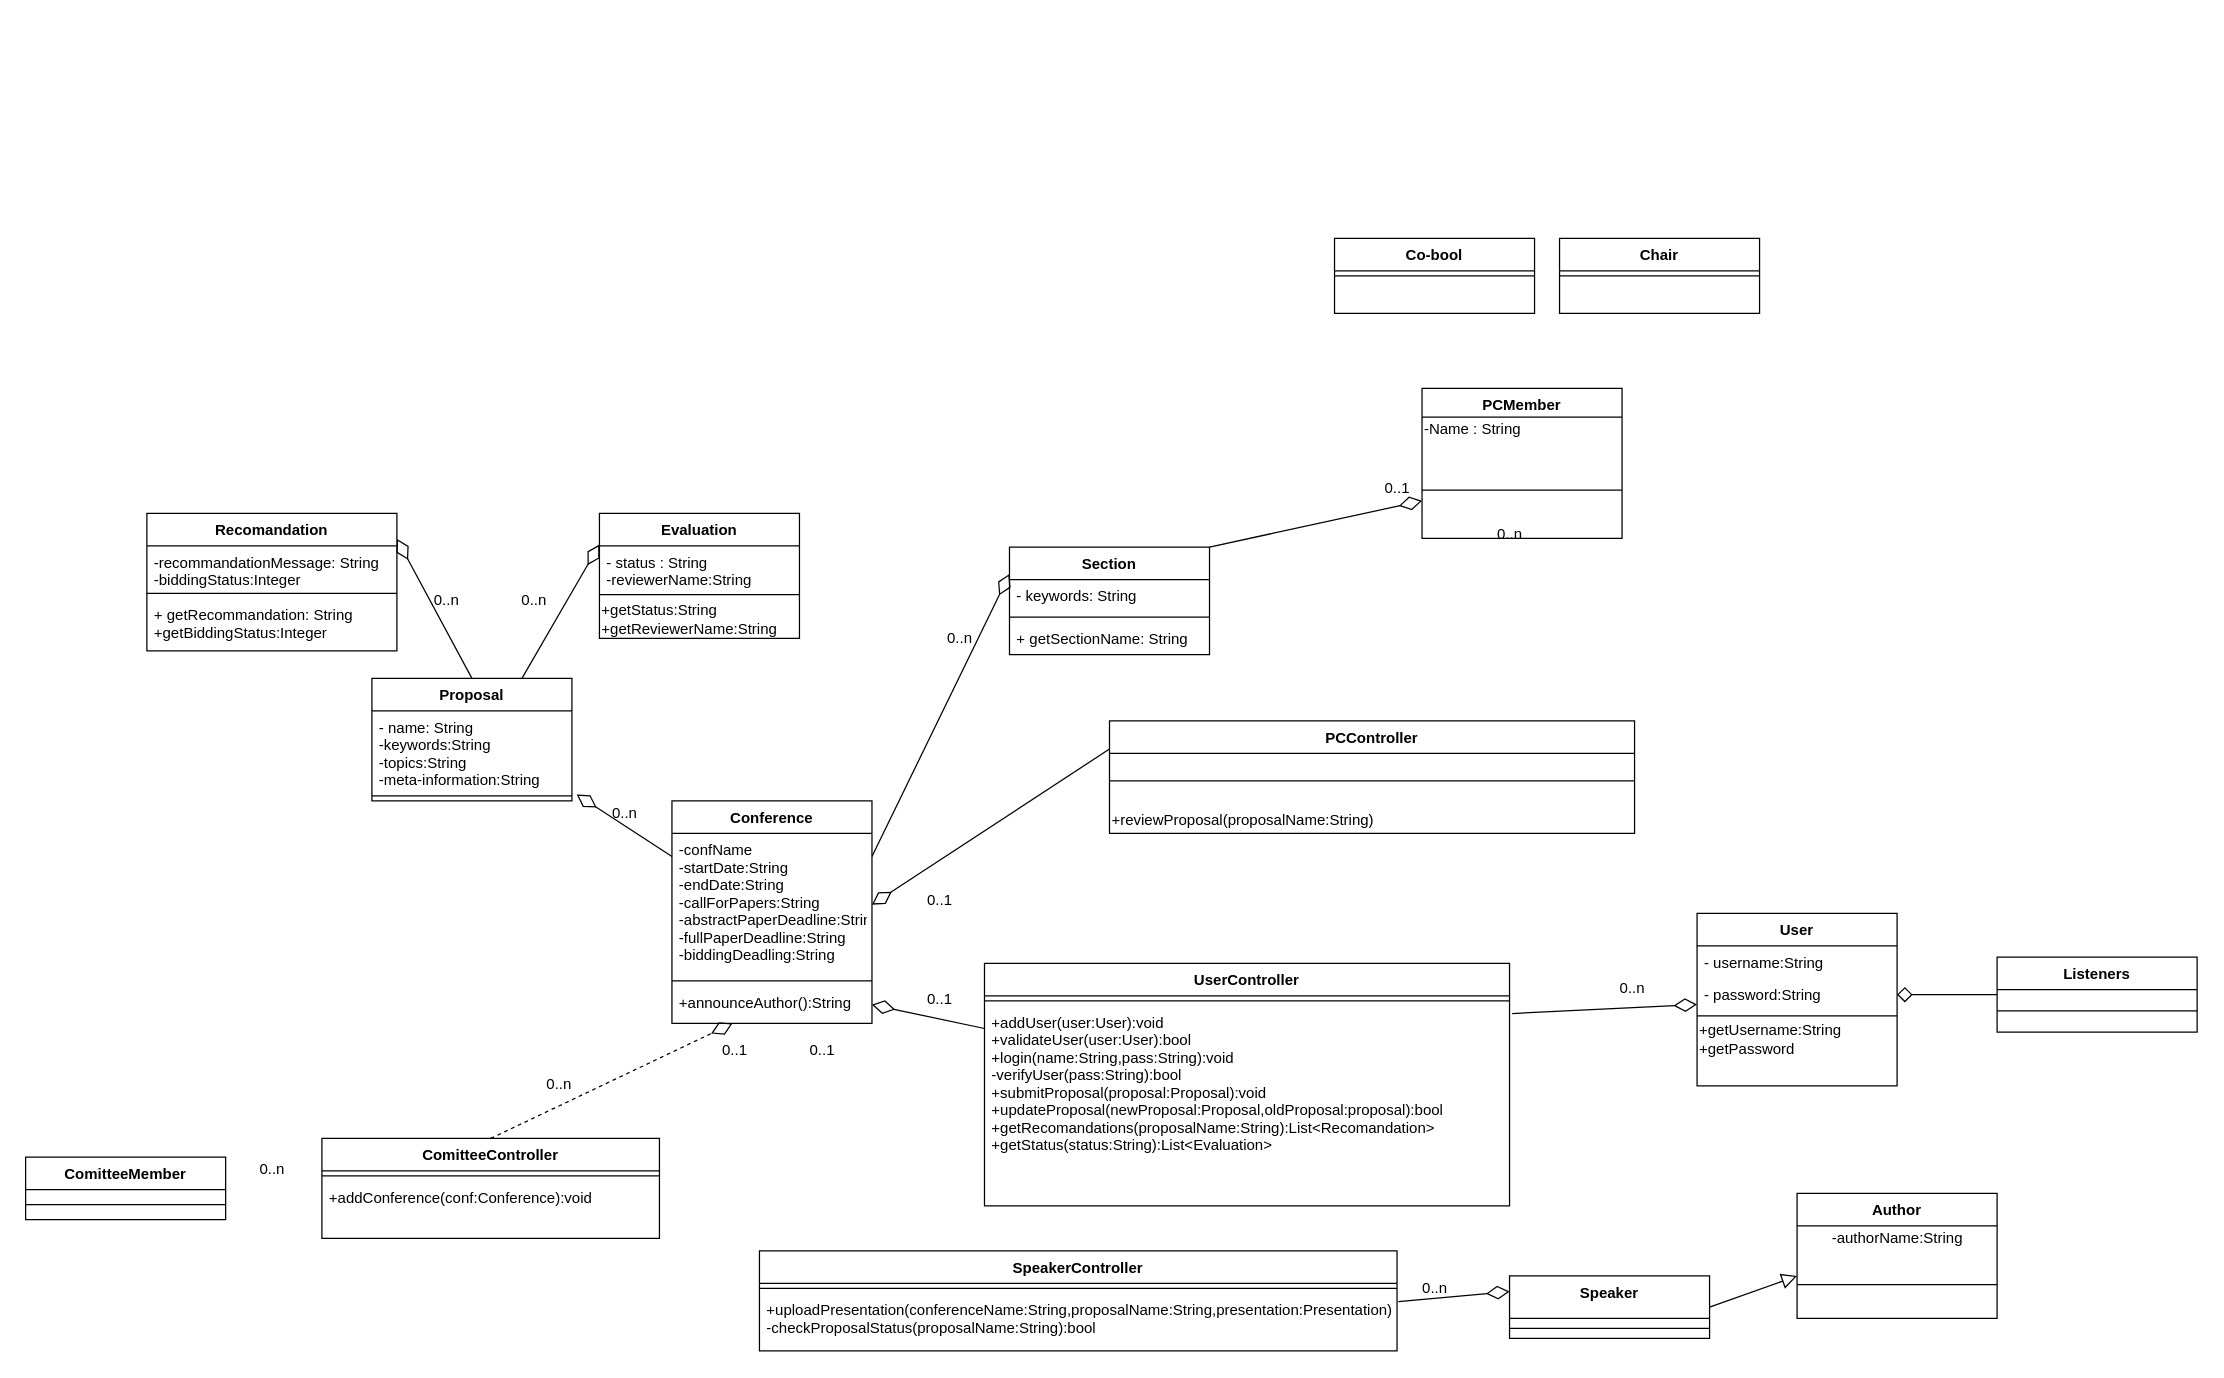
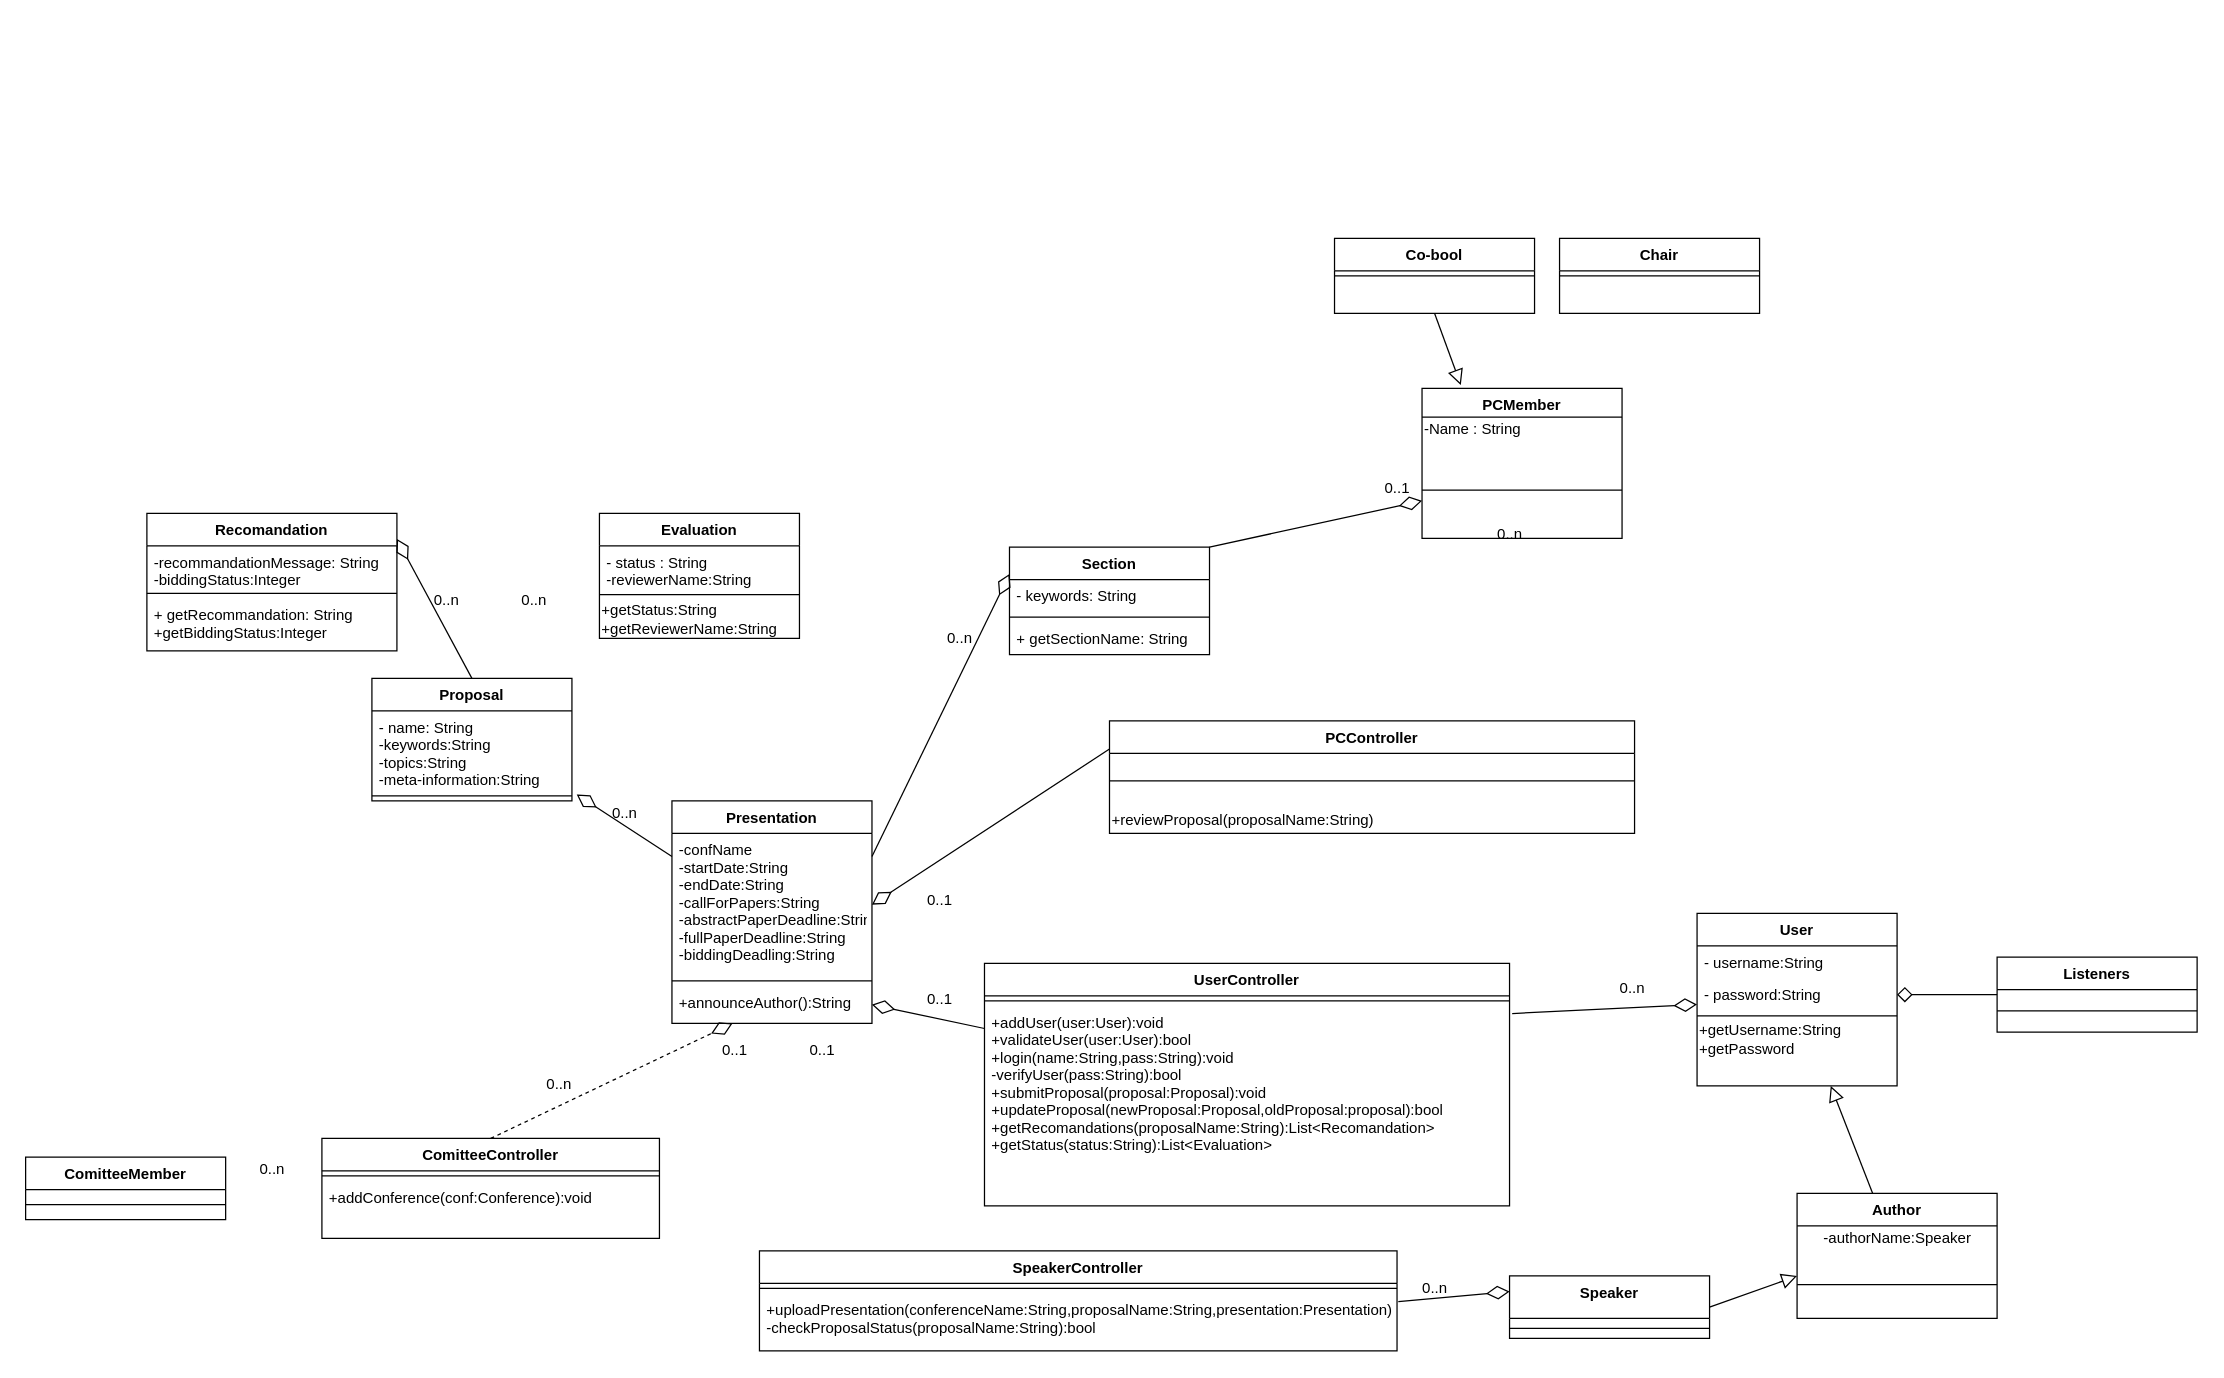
none -> (1445, 343)
(555, 621) -> none
(771, 818) -> (771, 818)
none -> (1854, 1146)
(1898, 1238) -> (1898, 1238)
